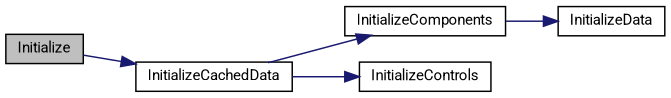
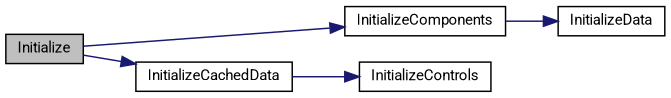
(313, 51) -> (207, 37)
